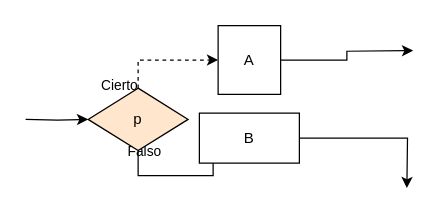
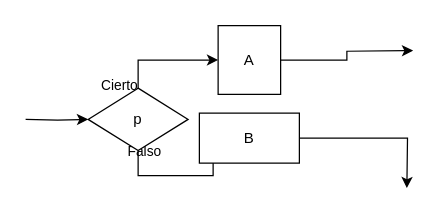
(160, 60) -> (160, 60)
(138, 119) -> (138, 119)
